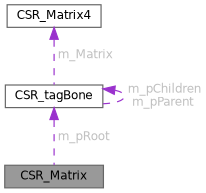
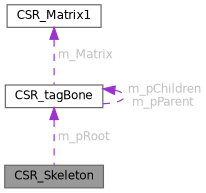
(54, 16) -> (54, 16)
(54, 177) -> (54, 177)
